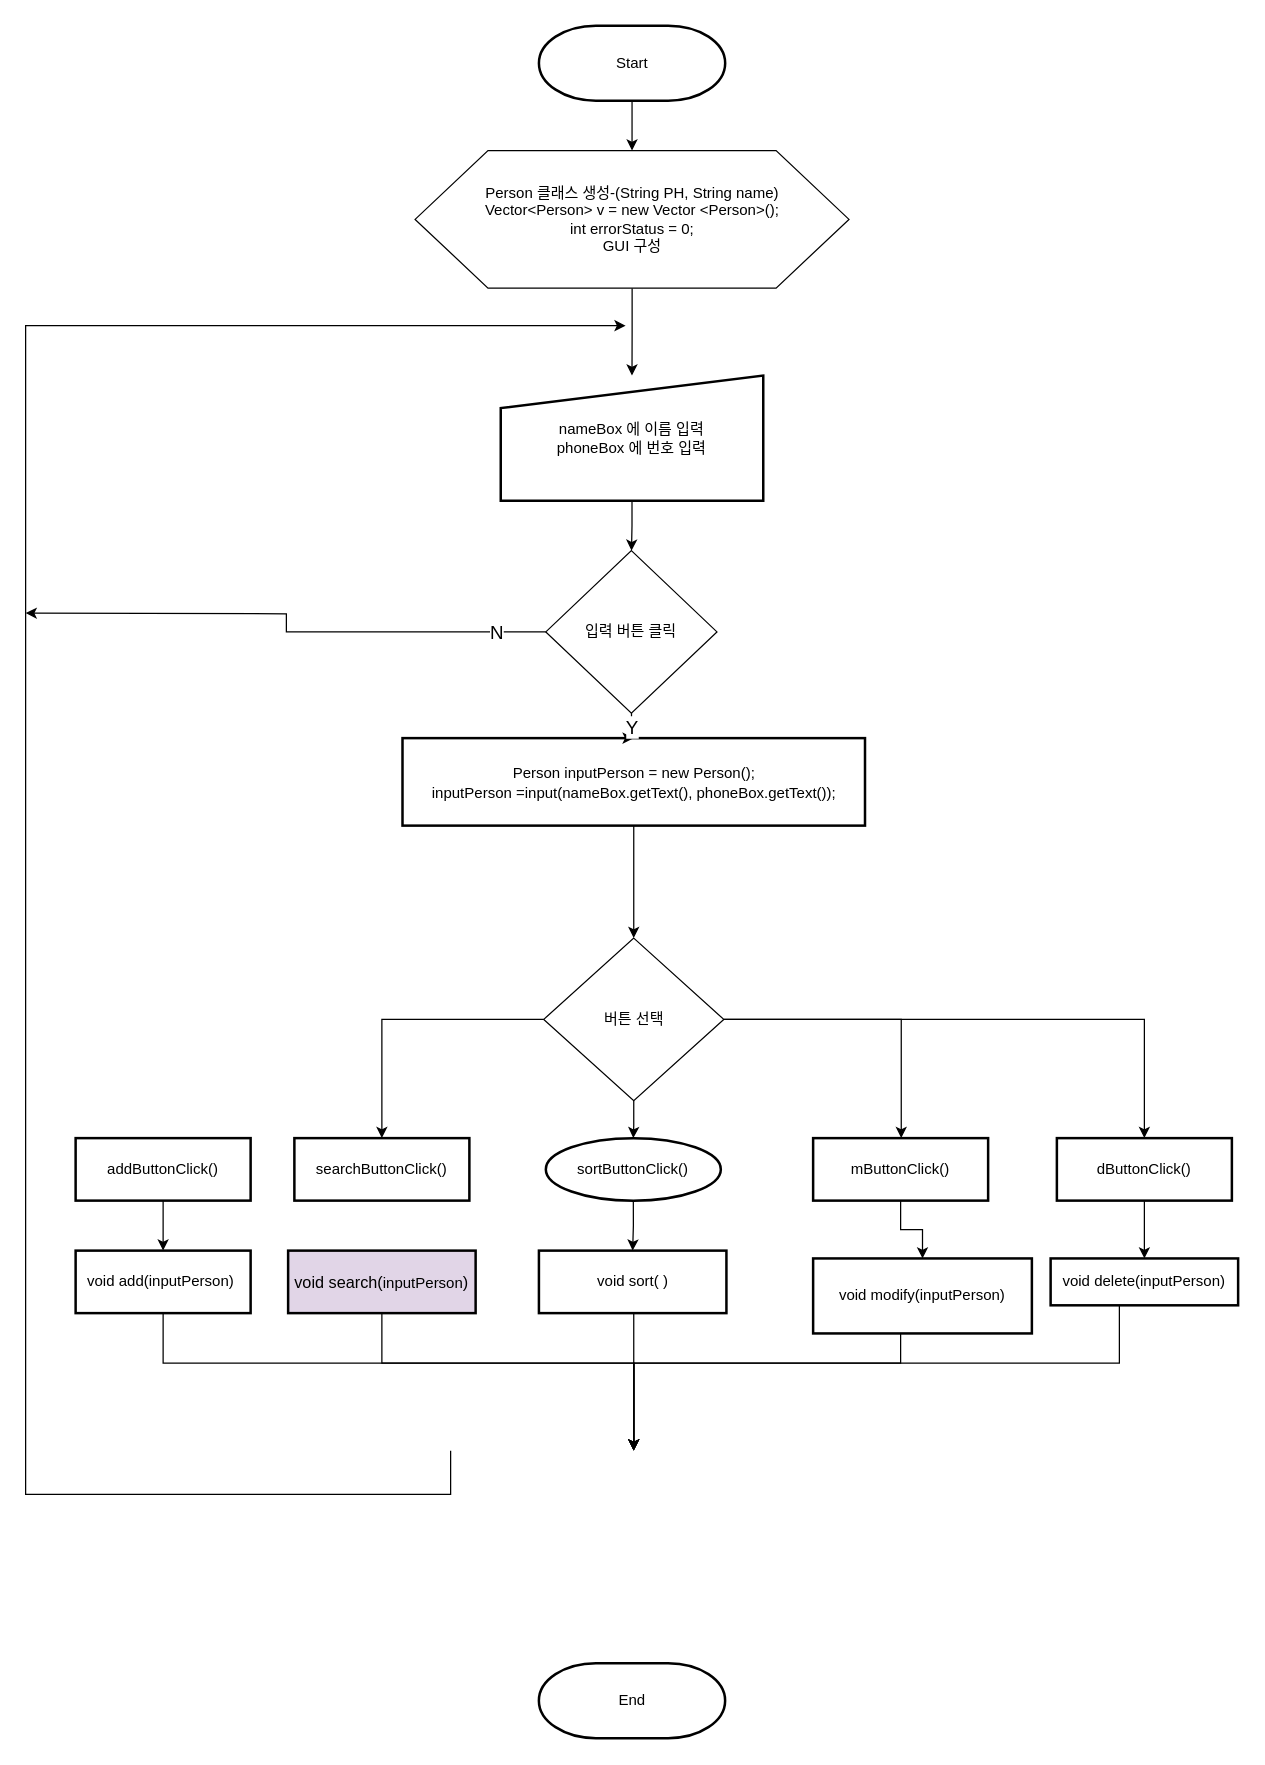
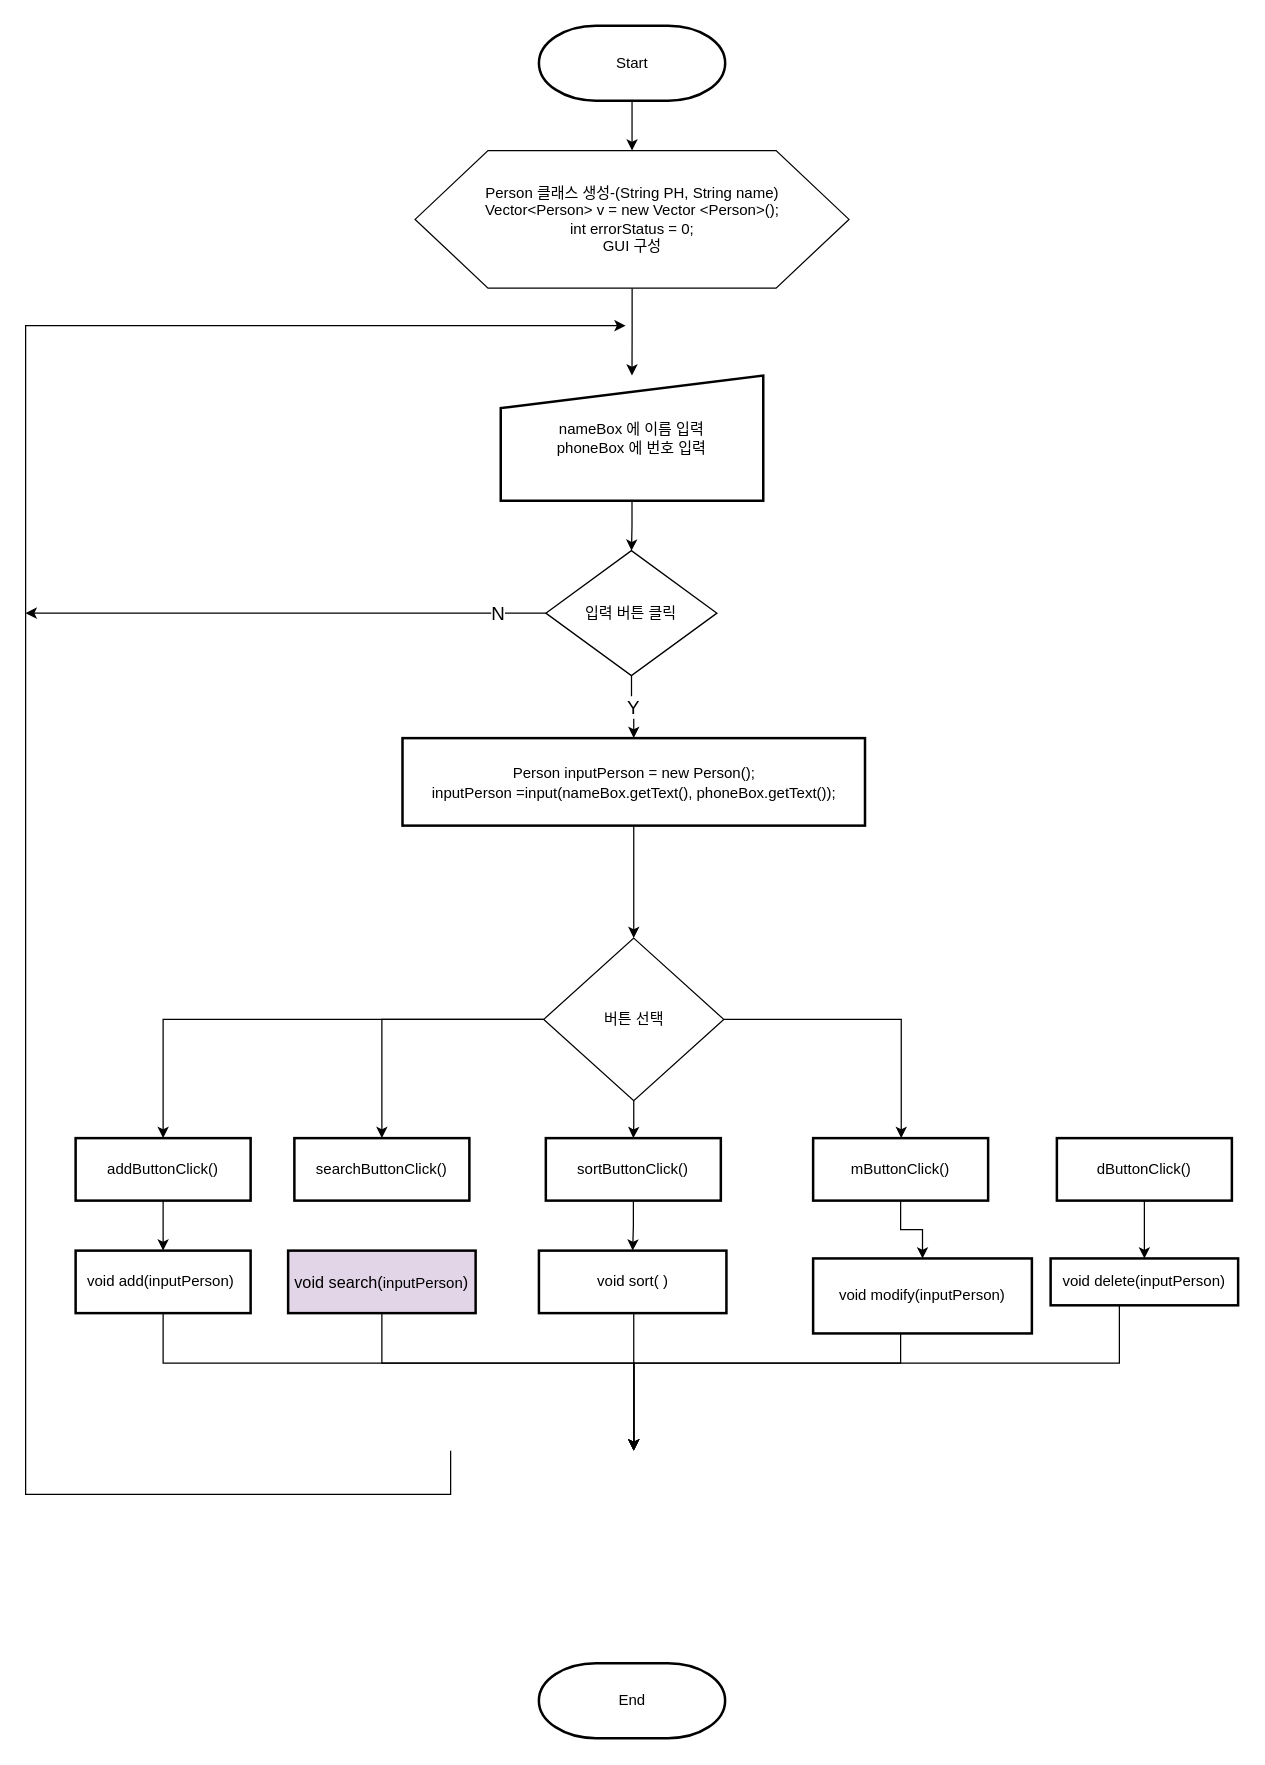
(631, 632) -> (631, 613)
(1079, 1019) -> (216, 1019)
(633, 1169) -> (633, 1169)
